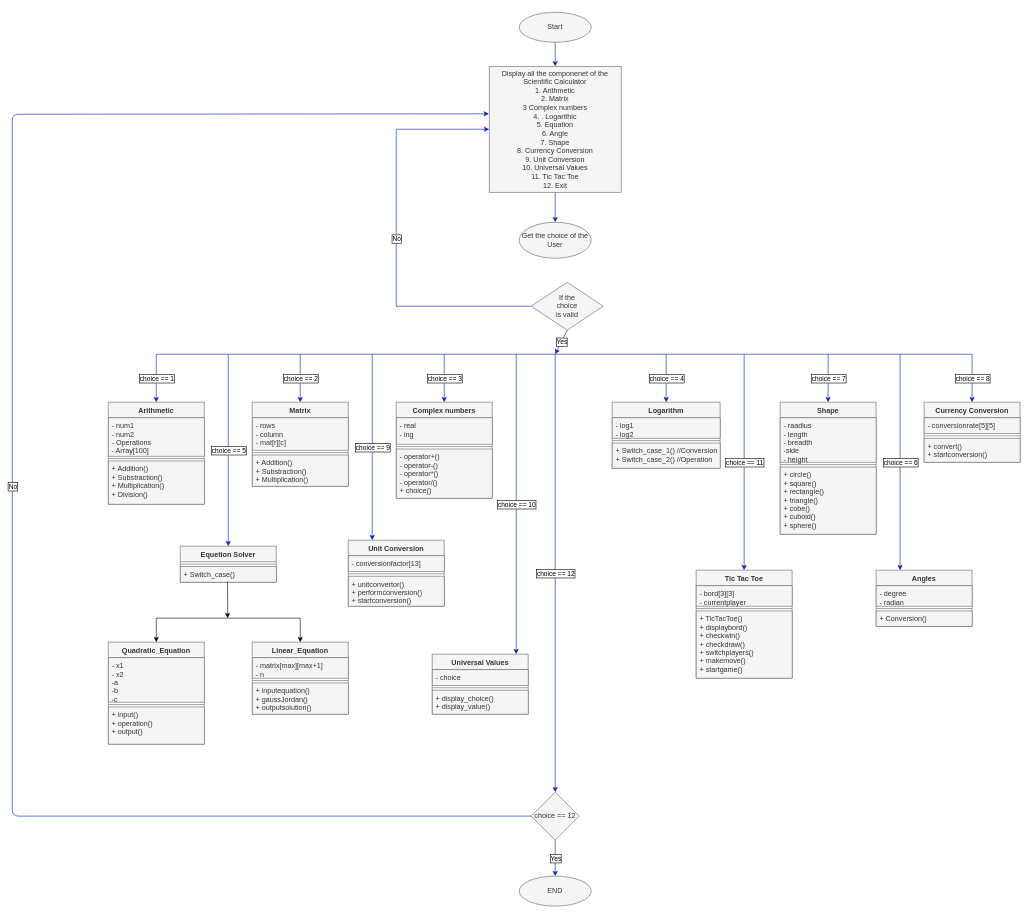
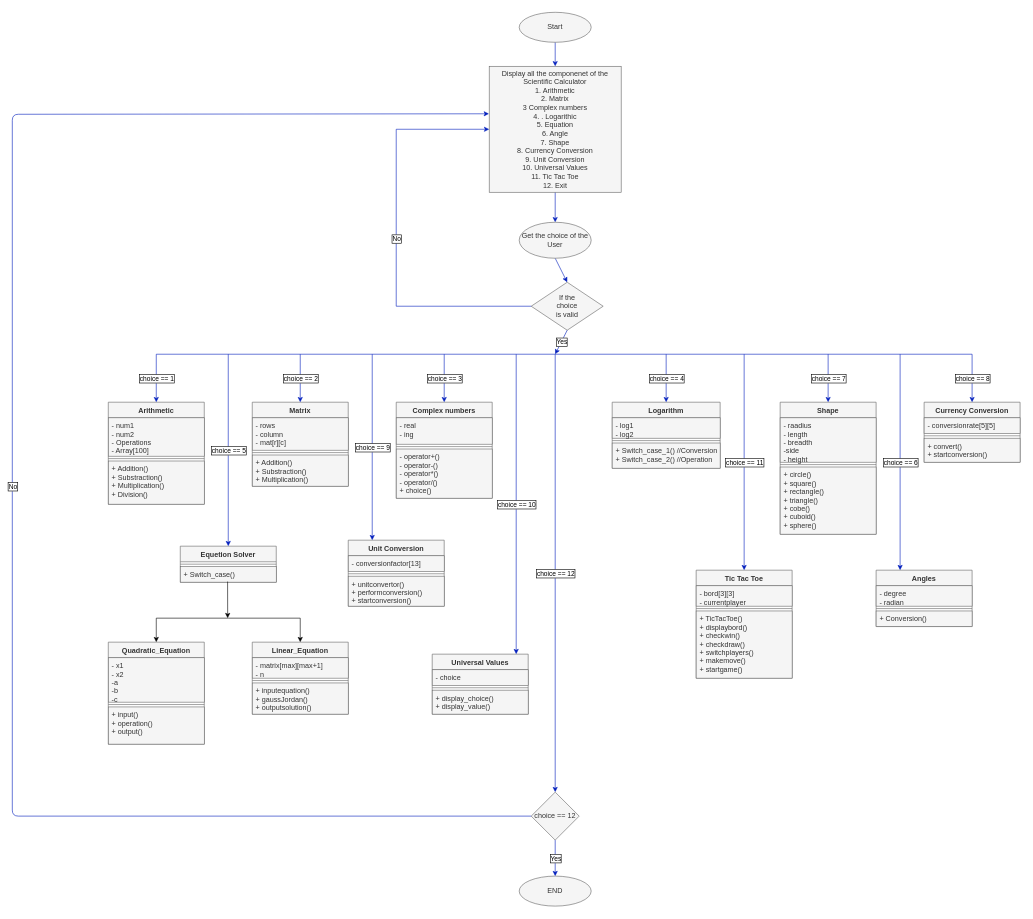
none -> (565, 277)
